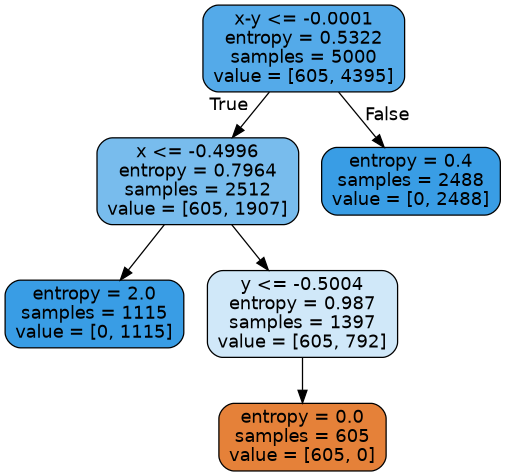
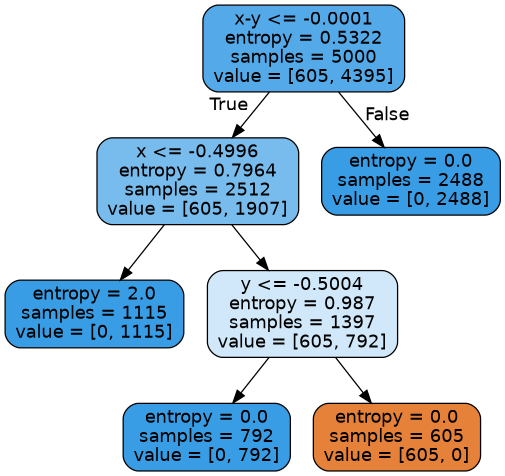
(411, 181) -> (411, 181)
none -> (207, 437)
